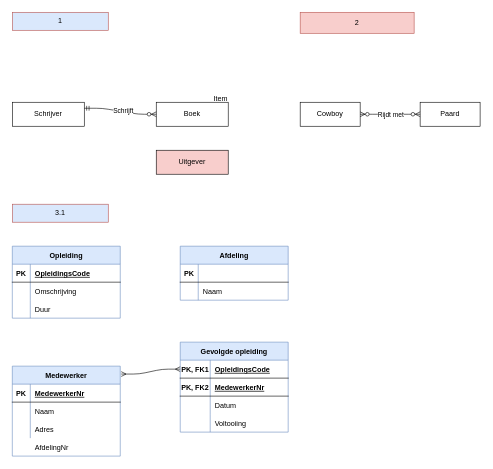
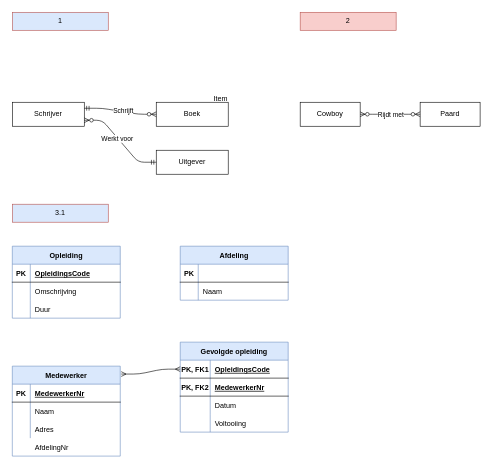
(357, 23) -> (348, 21)
none -> (121, 142)
(192, 162) -> (192, 162)
